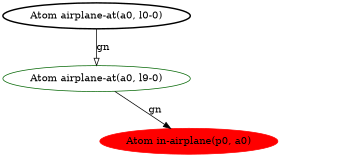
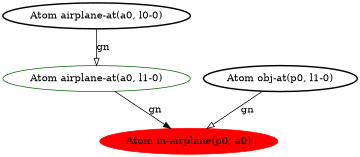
(97, 79) -> (97, 79)
none -> (280, 79)
